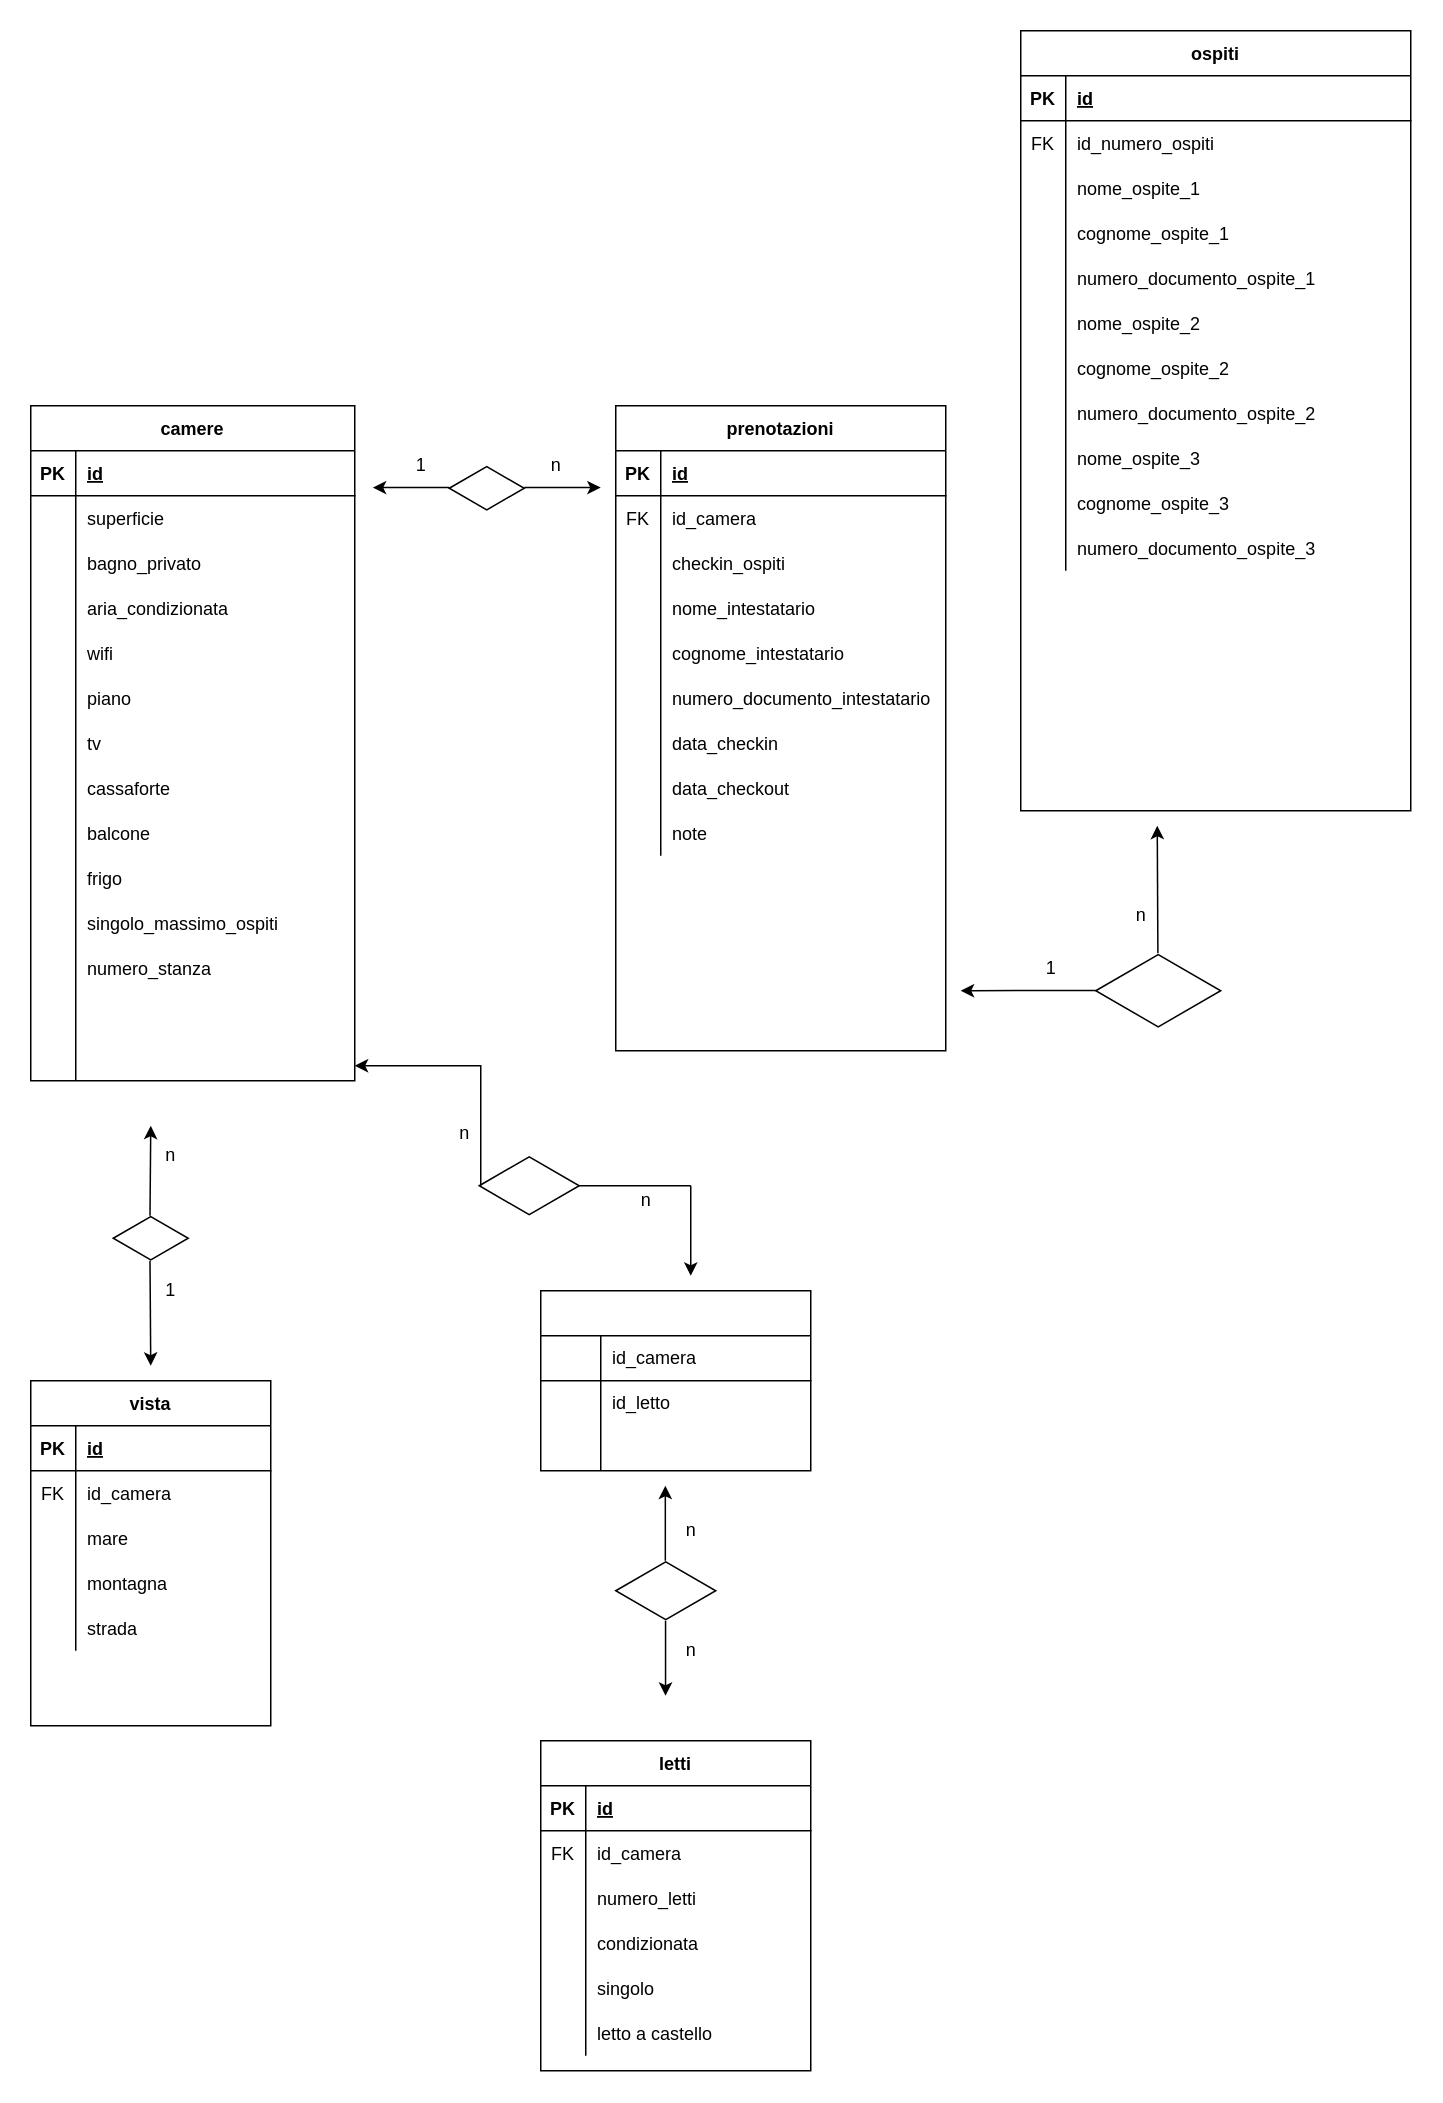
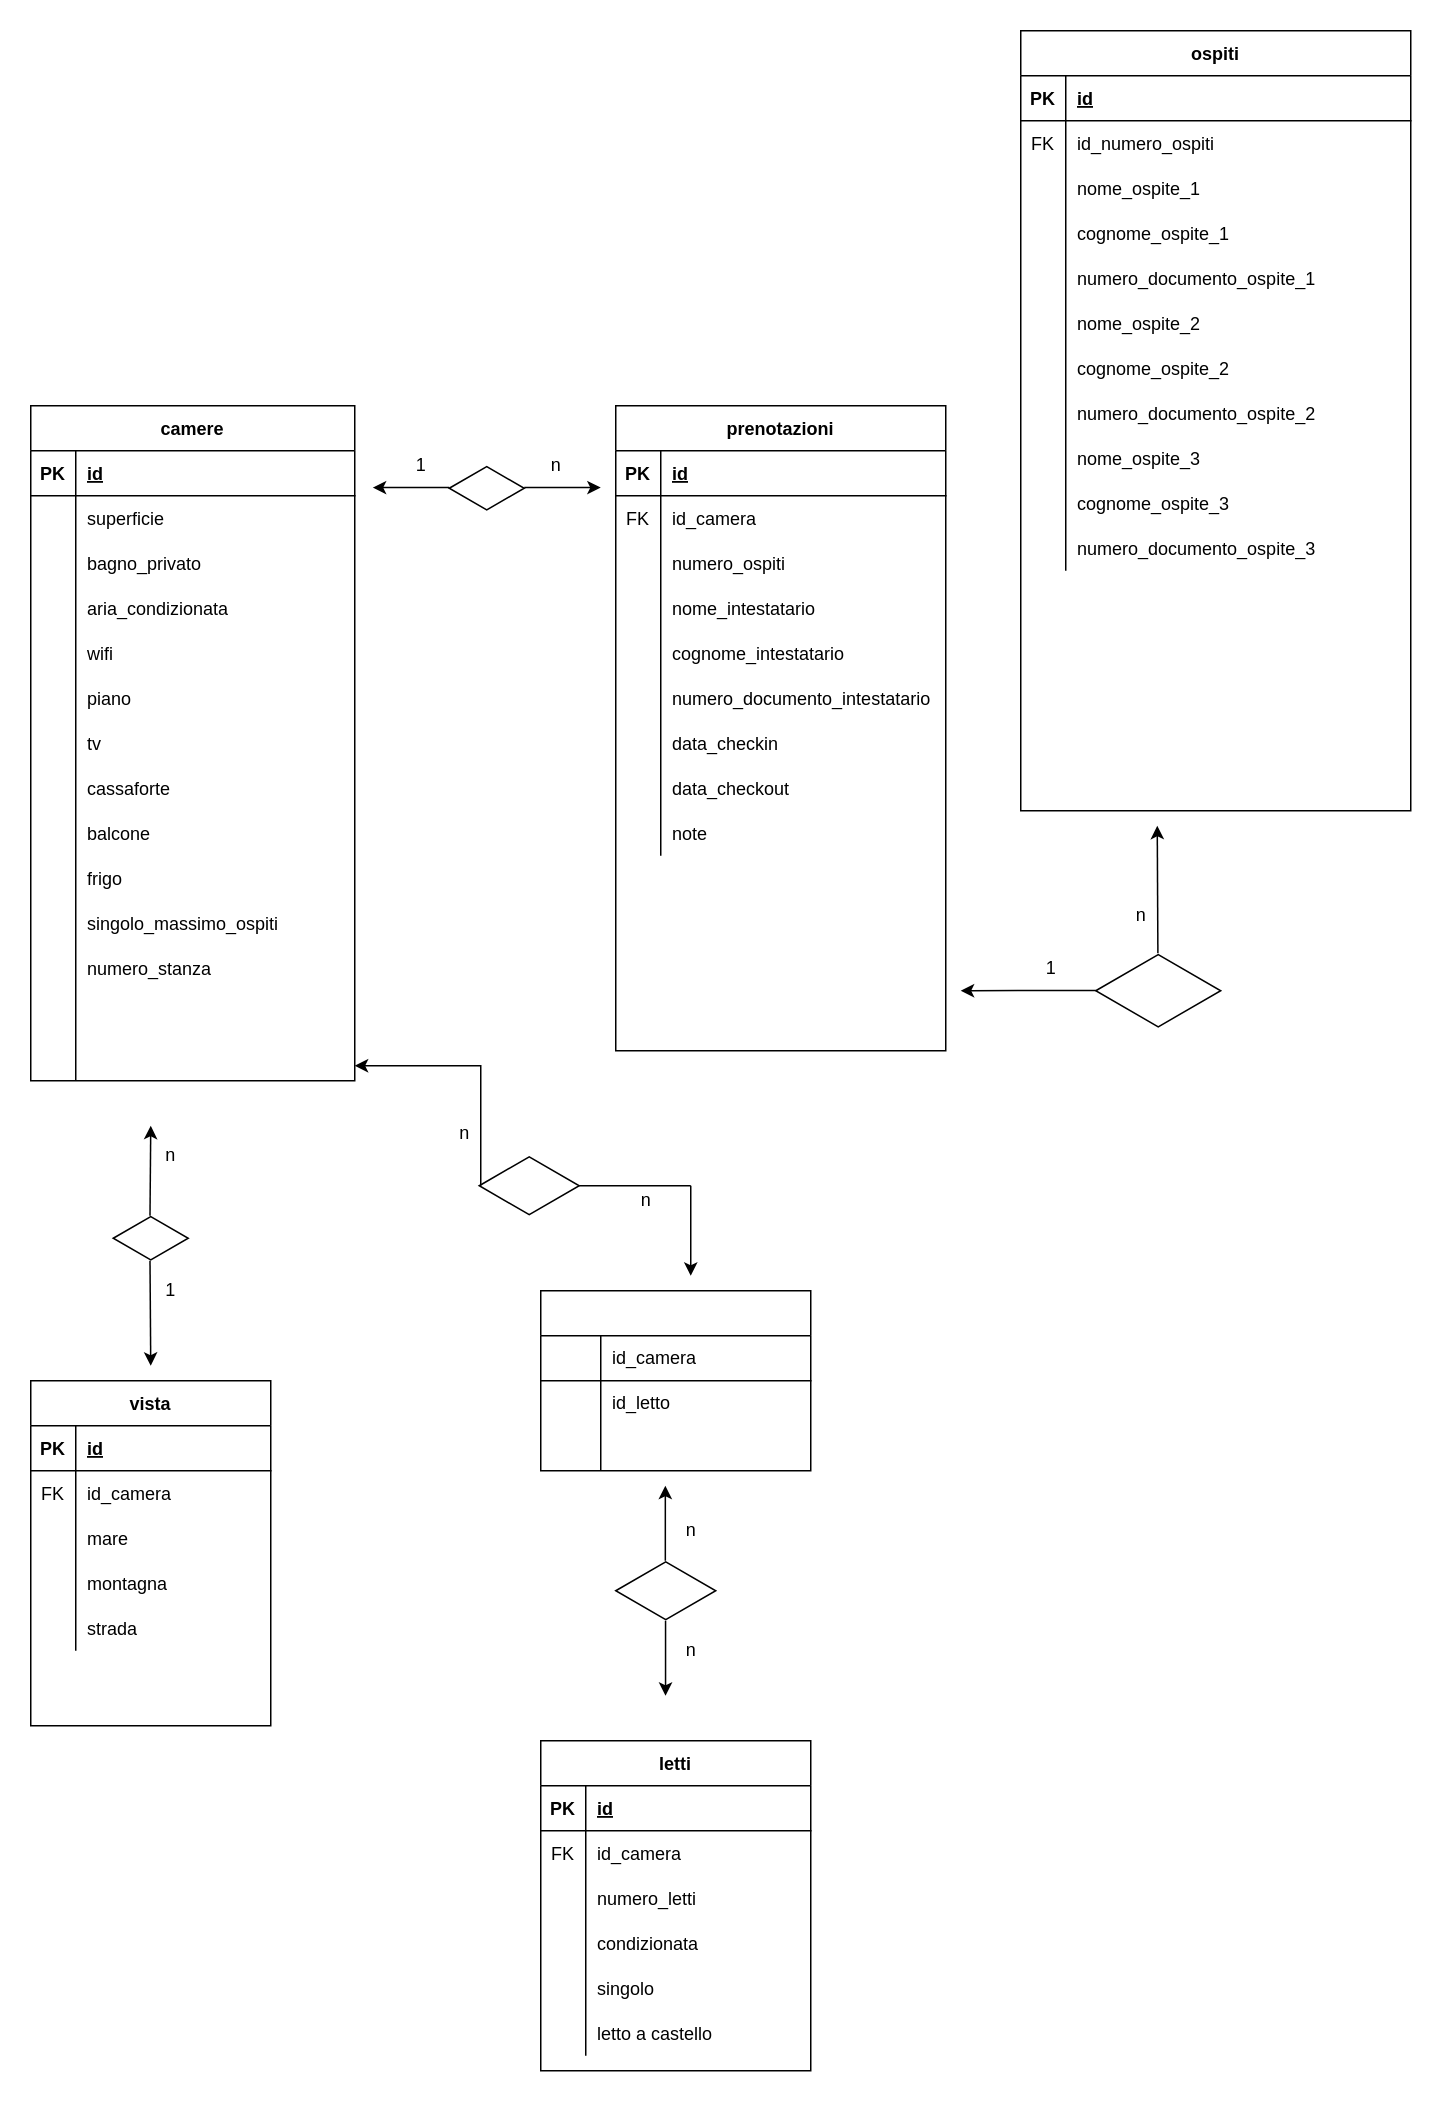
(736, 564) -> (733, 564)
